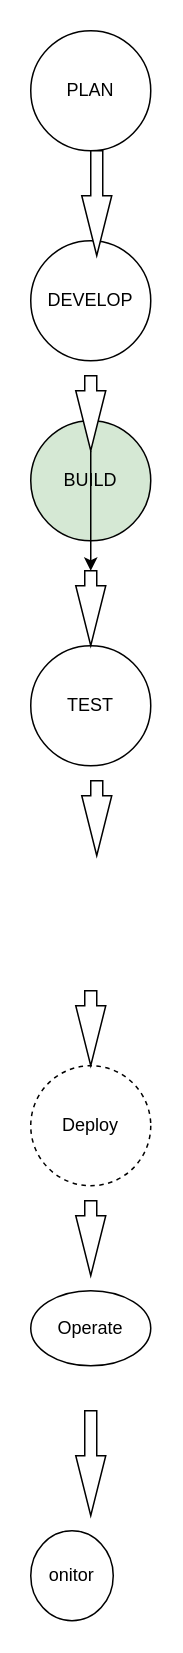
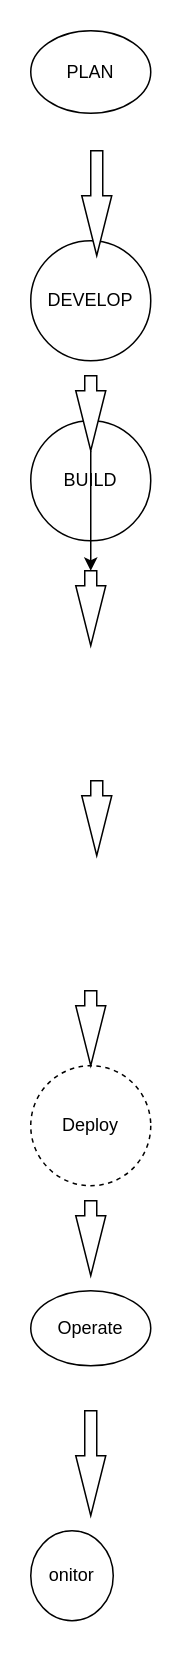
(91, 91) -> (91, 72)
(91, 481) -> (91, 481)
(91, 706) -> none
